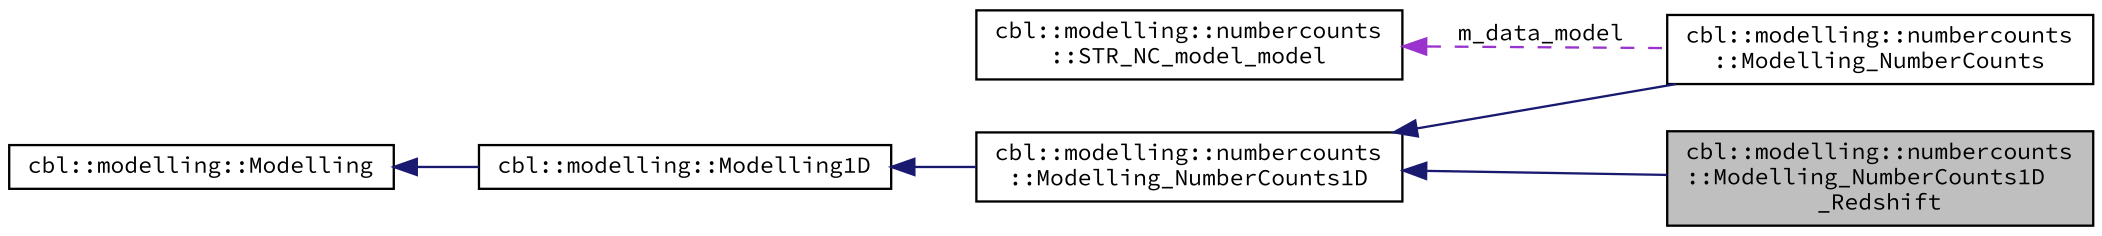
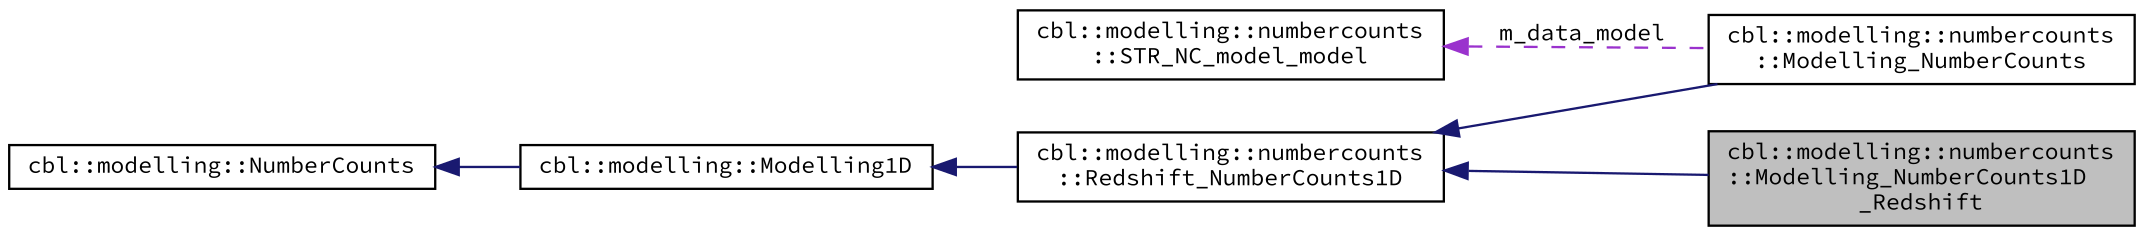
(201, 167) -> (222, 167)
(1189, 167) -> (1231, 167)
